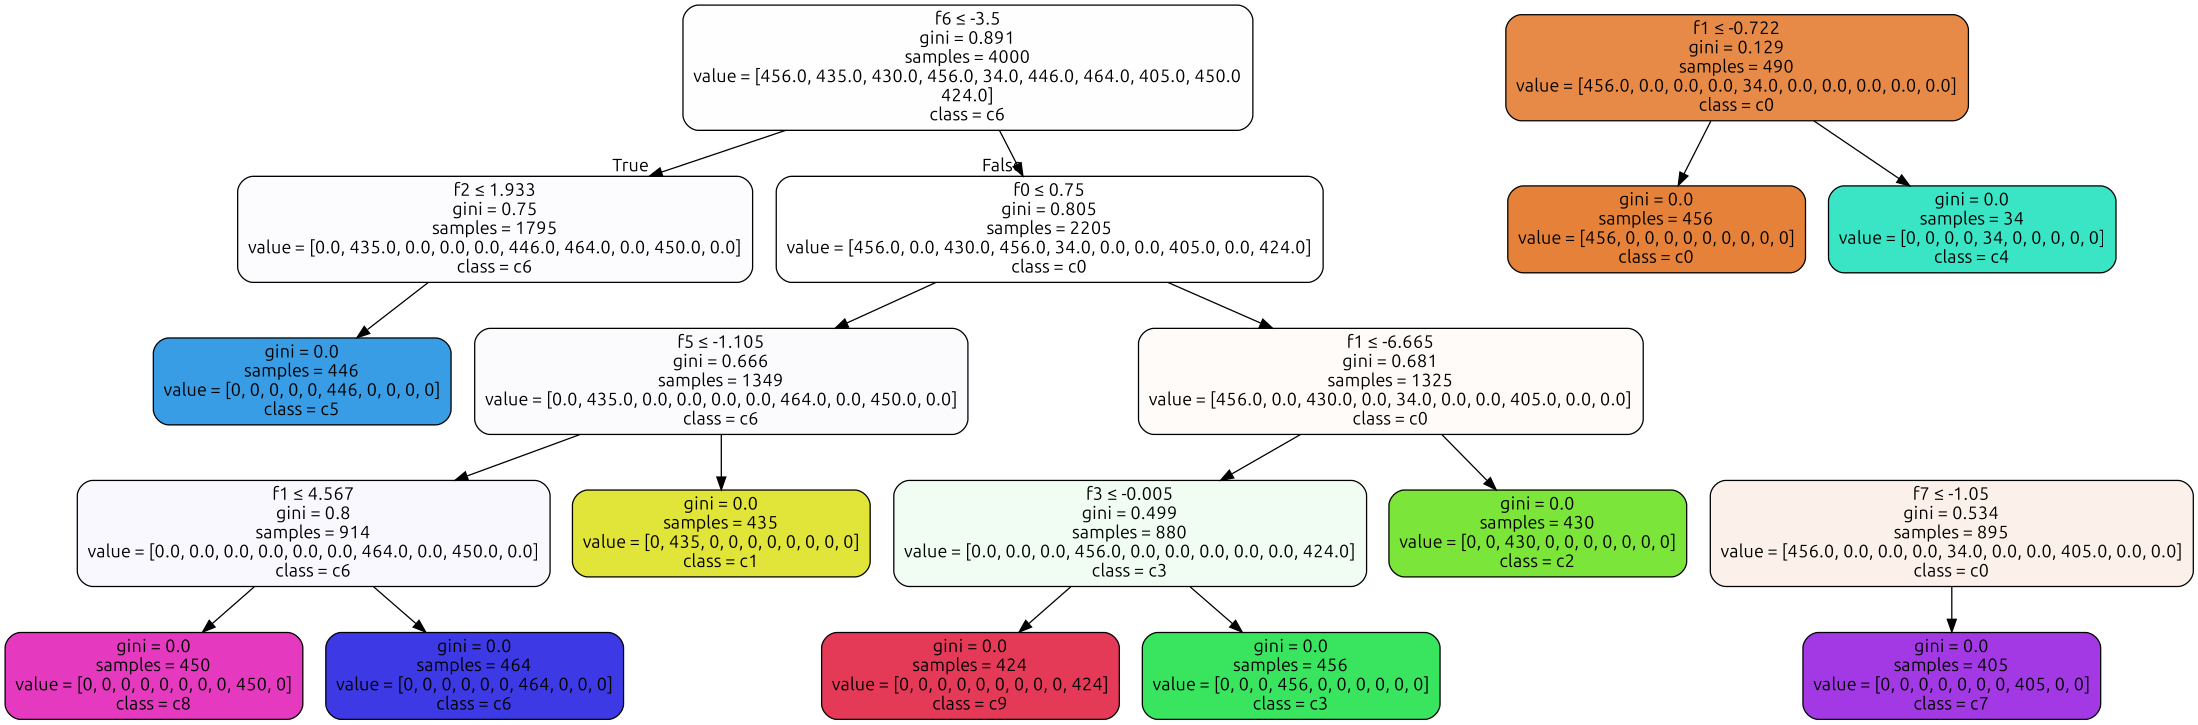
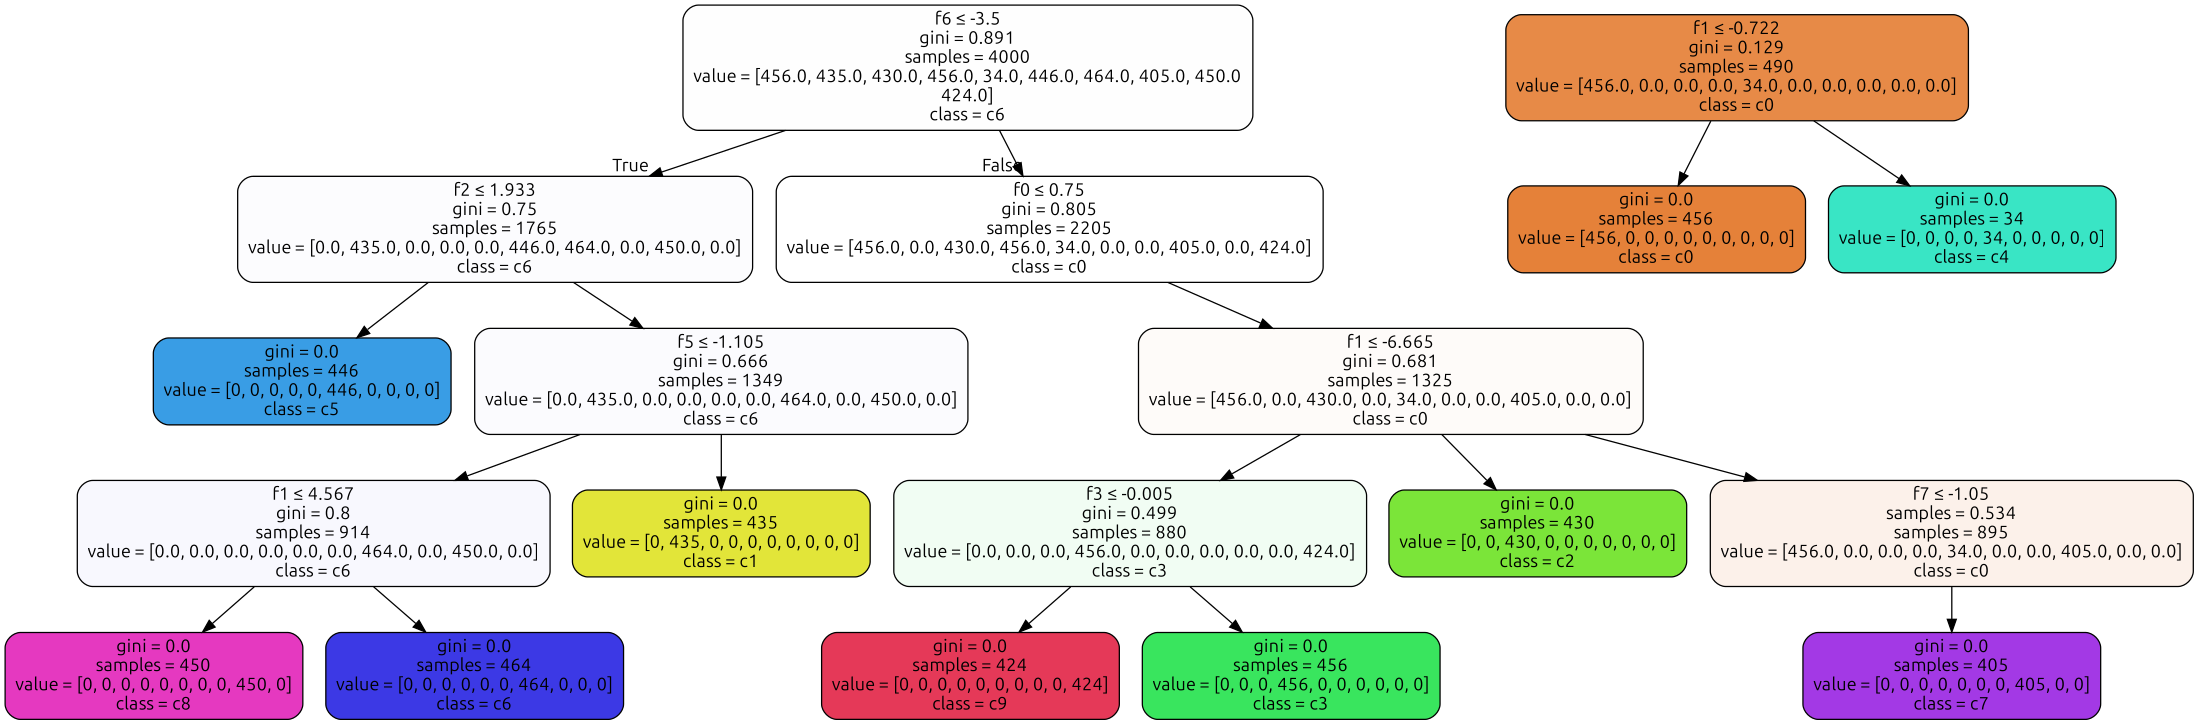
(495, 229) -> (495, 229)
(891, 303) -> (603, 302)
none -> (1665, 456)
(1952, 514) -> (1952, 514)
